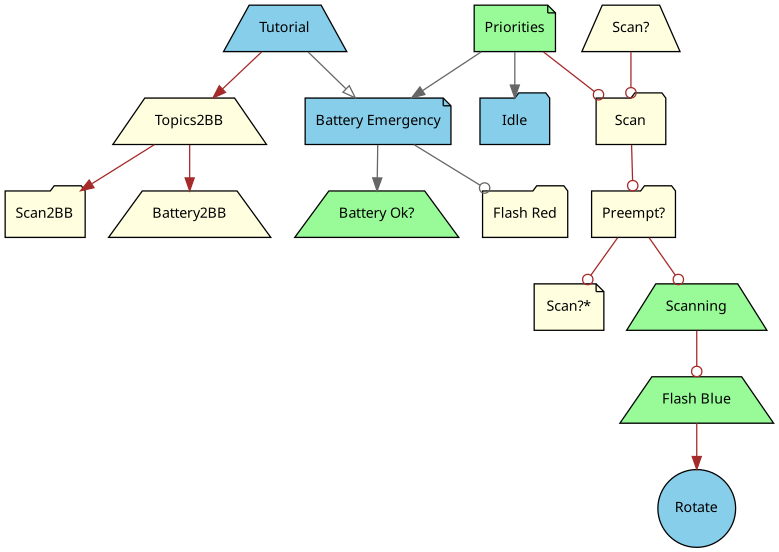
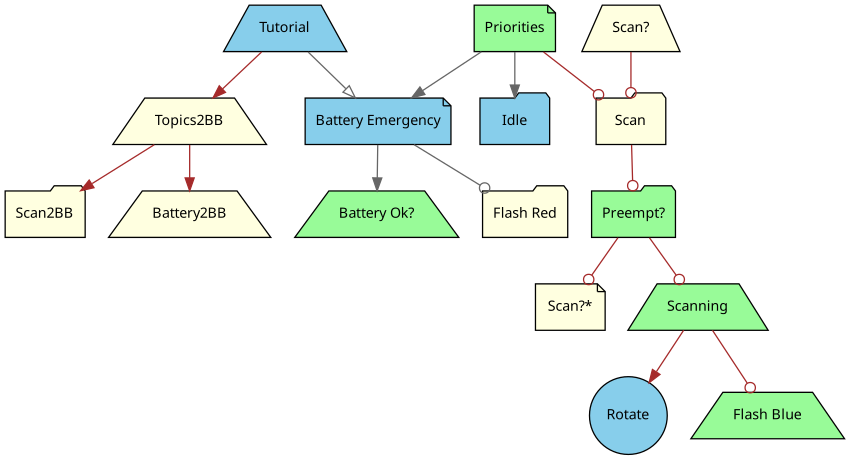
(634, 214) -> (634, 214)
(697, 440) -> (670, 351)
